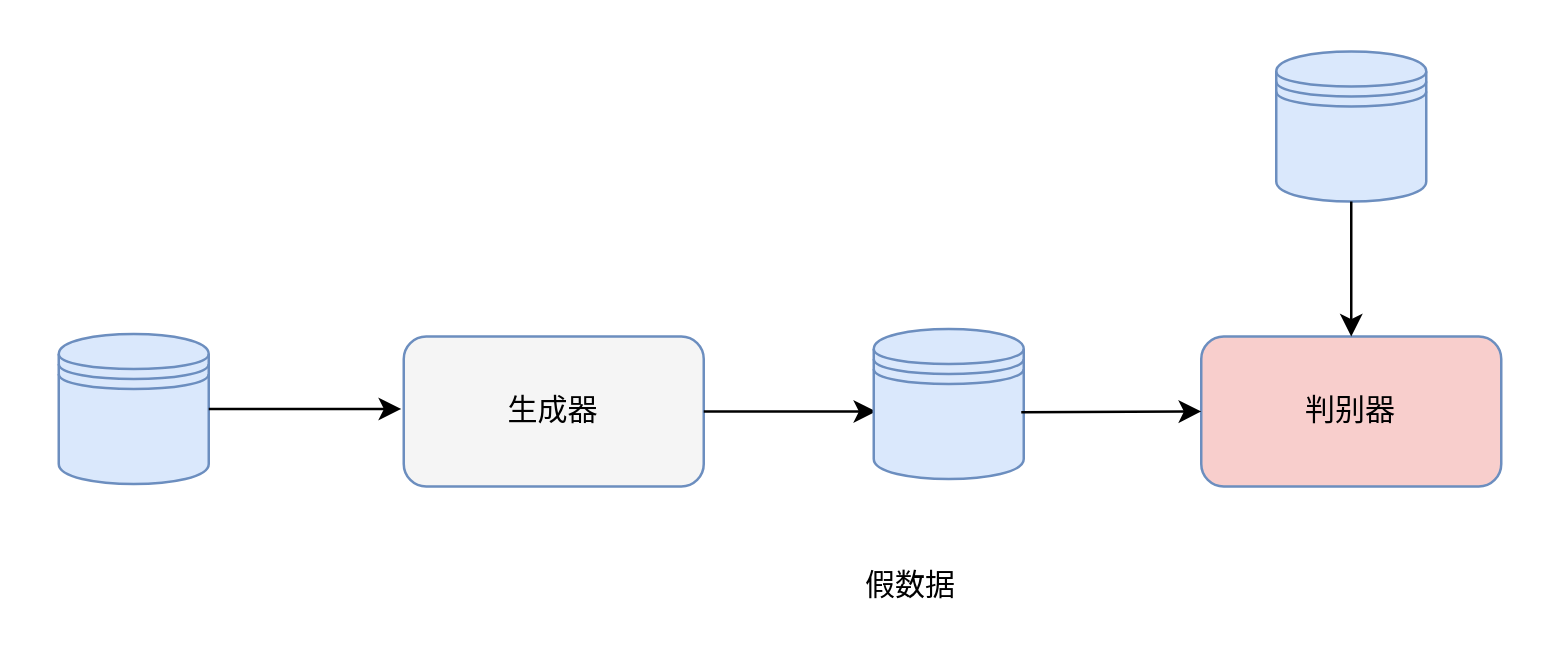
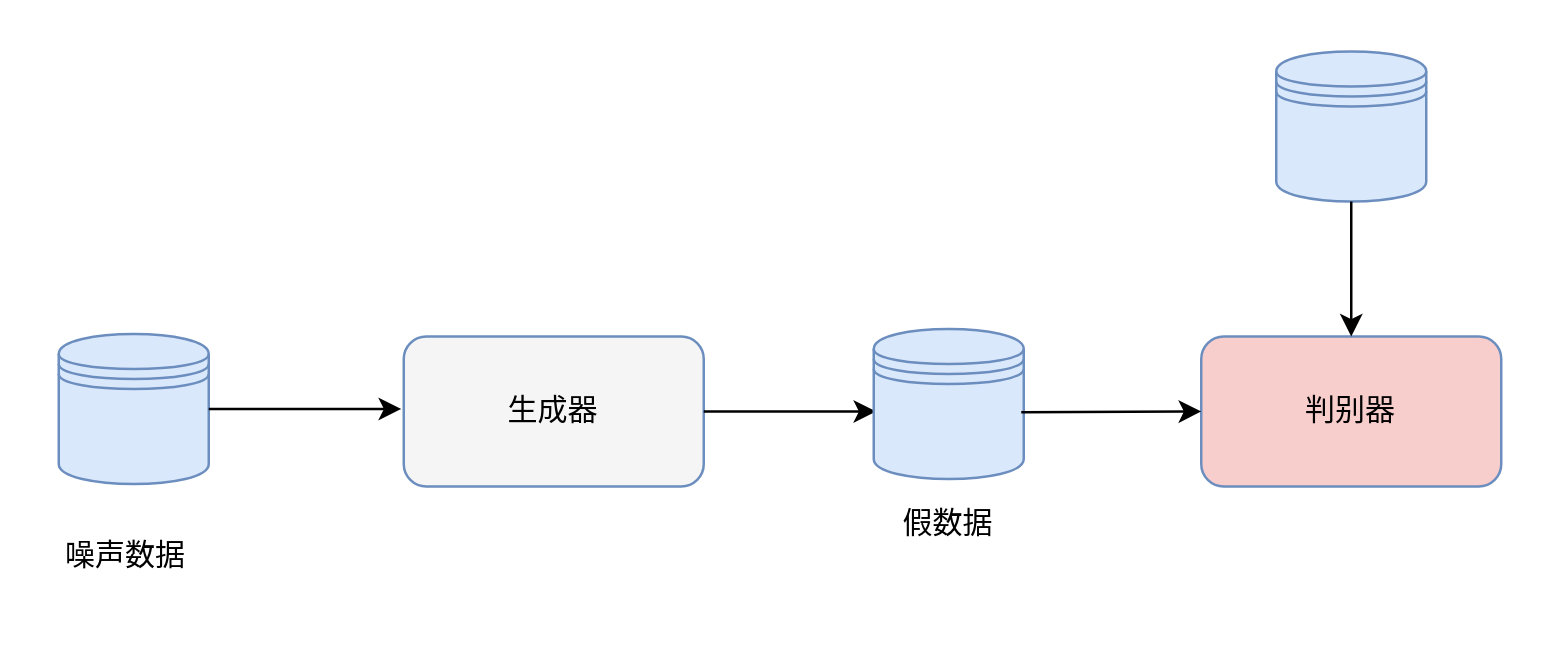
none -> (126, 556)
(911, 586) -> (949, 524)
